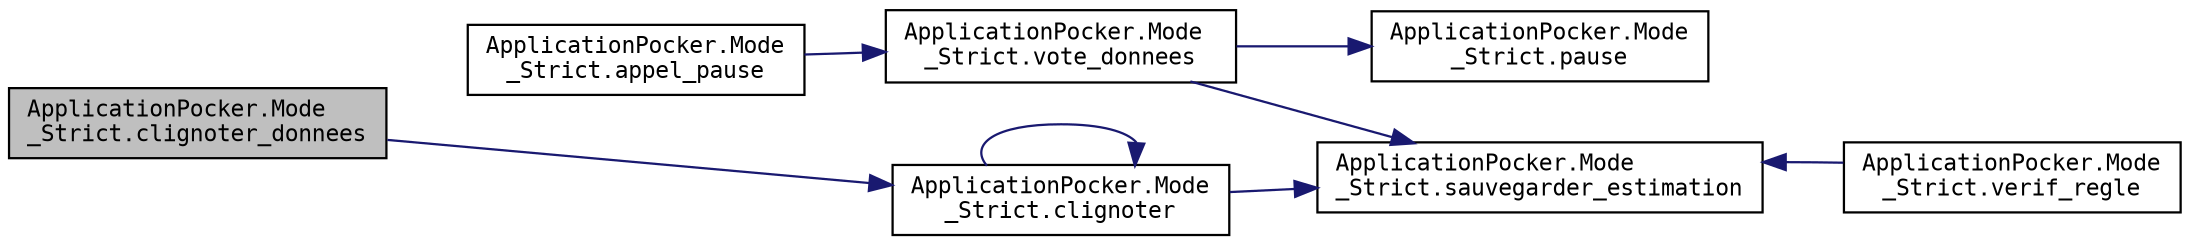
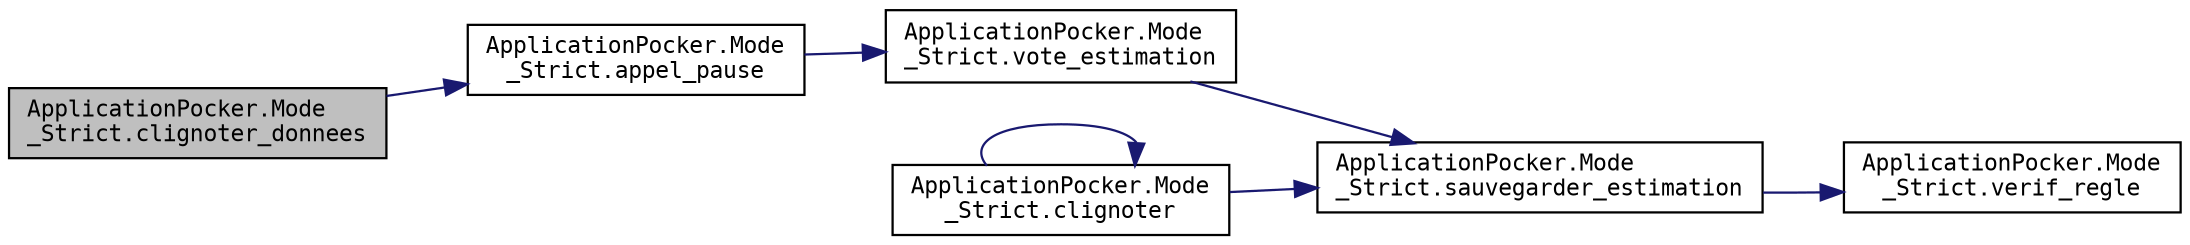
(1061, 46) -> (1061, 46)
(1540, 46) -> none
(628, 161) -> (416, 92)
(1815, 162) -> (1792, 193)
